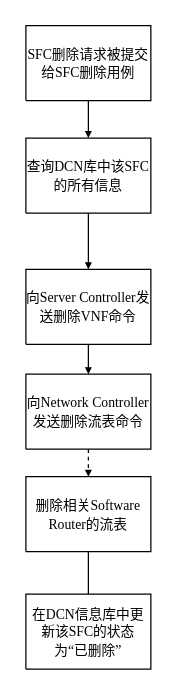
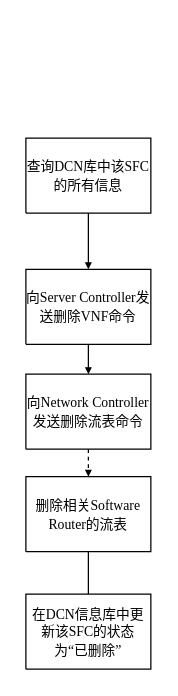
(88, 63) -> none
(88, 116) -> none
